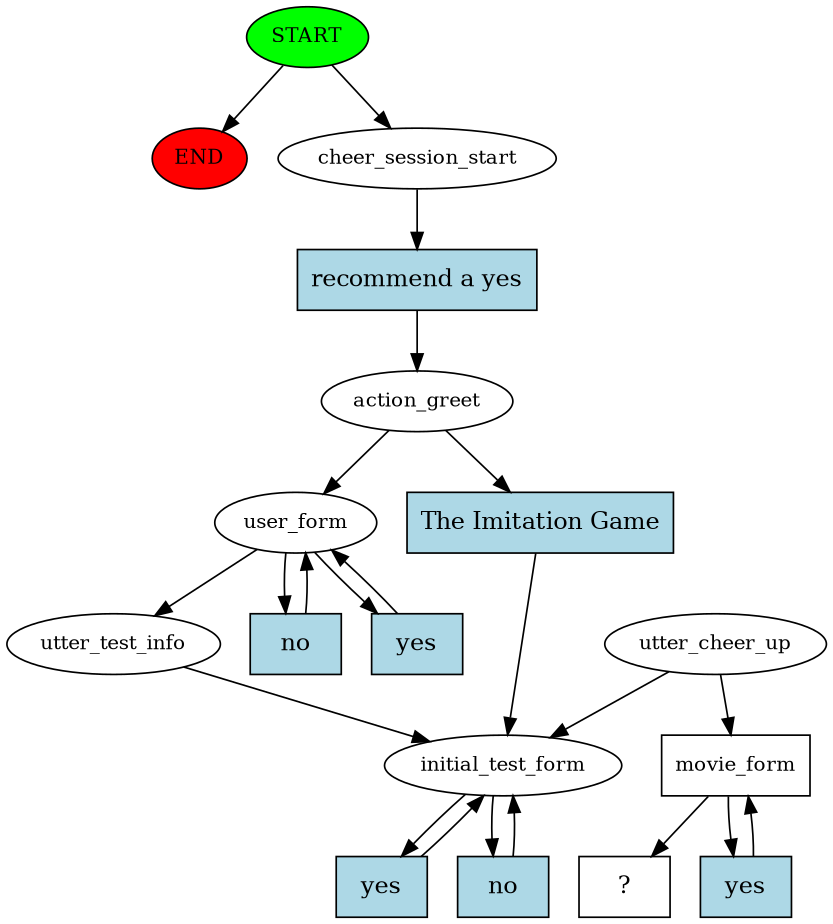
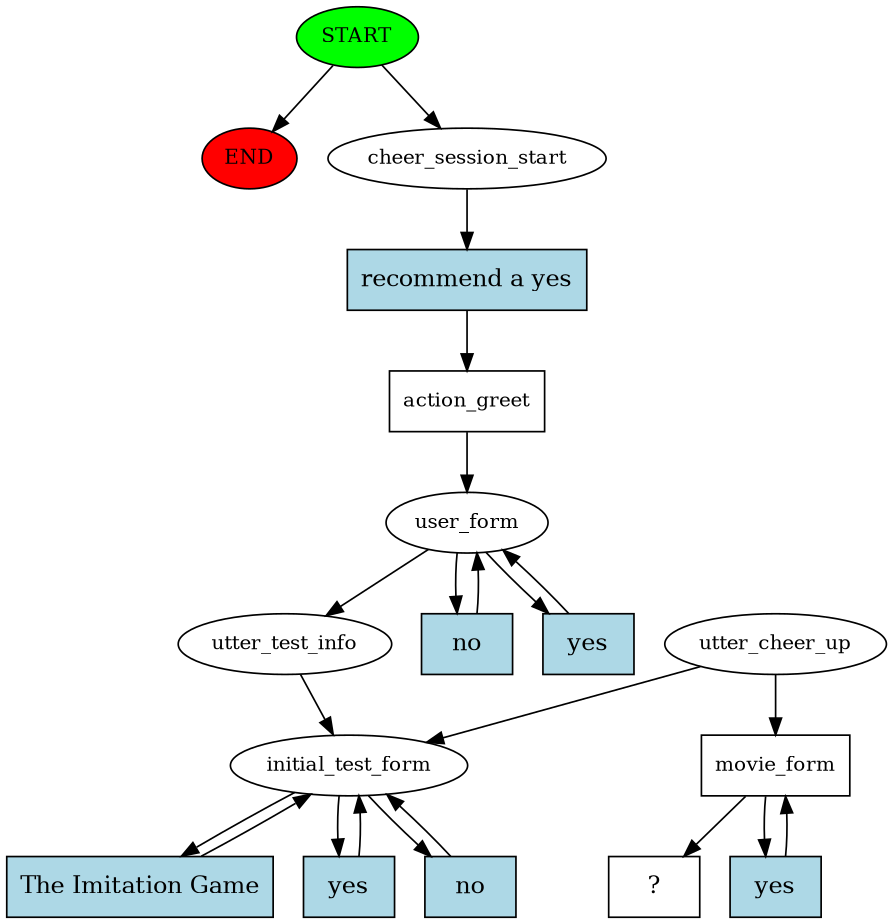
(417, 401) -> (467, 401)
(472, 455) -> (245, 819)
